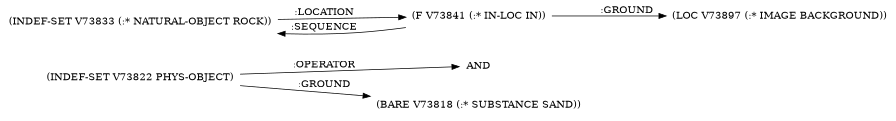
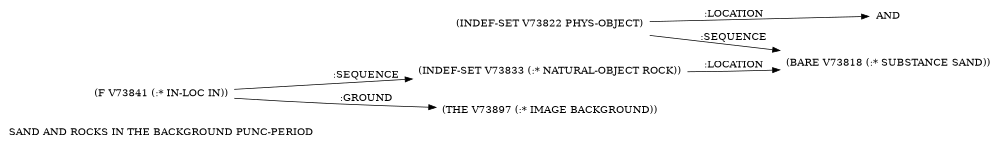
(780, 16) -> (550, 110)
(338, 18) -> (730, 71)
(324, 65) -> (734, 14)
(324, 84) -> (734, 37)
none -> (161, 133)
